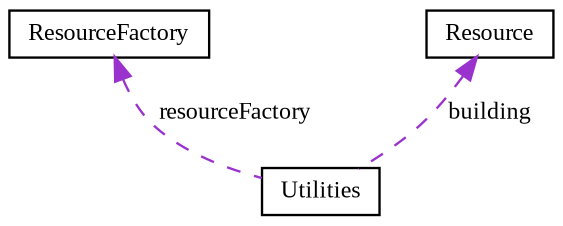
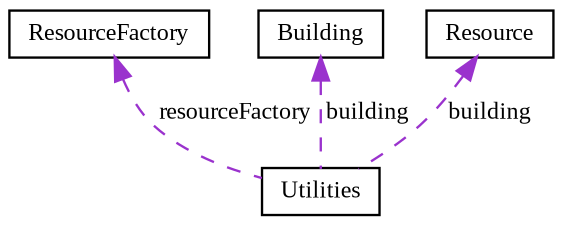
none -> (321, 34)
